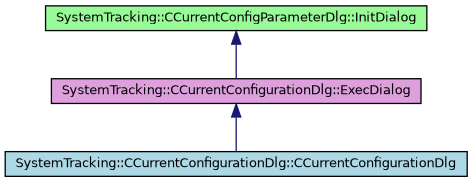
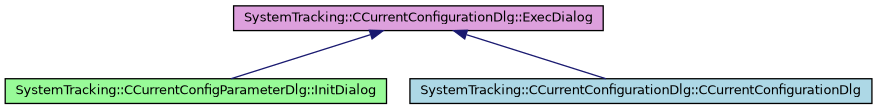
(236, 61) -> (301, 57)
